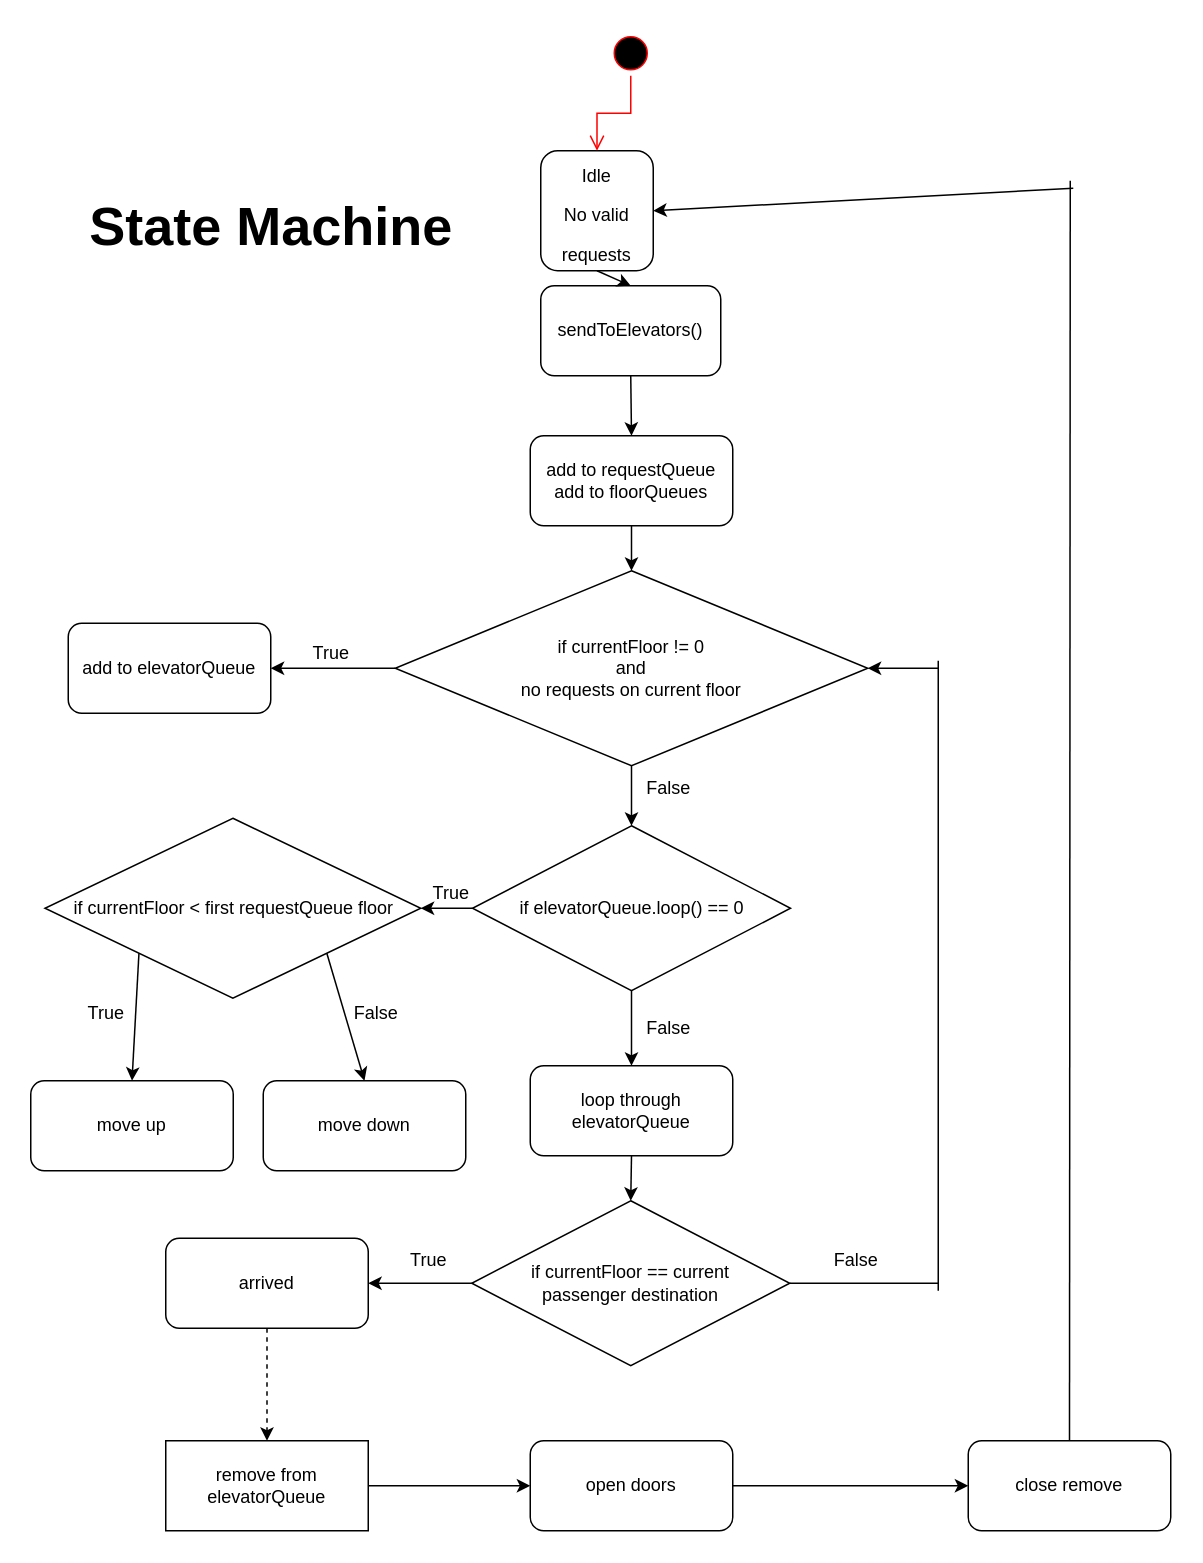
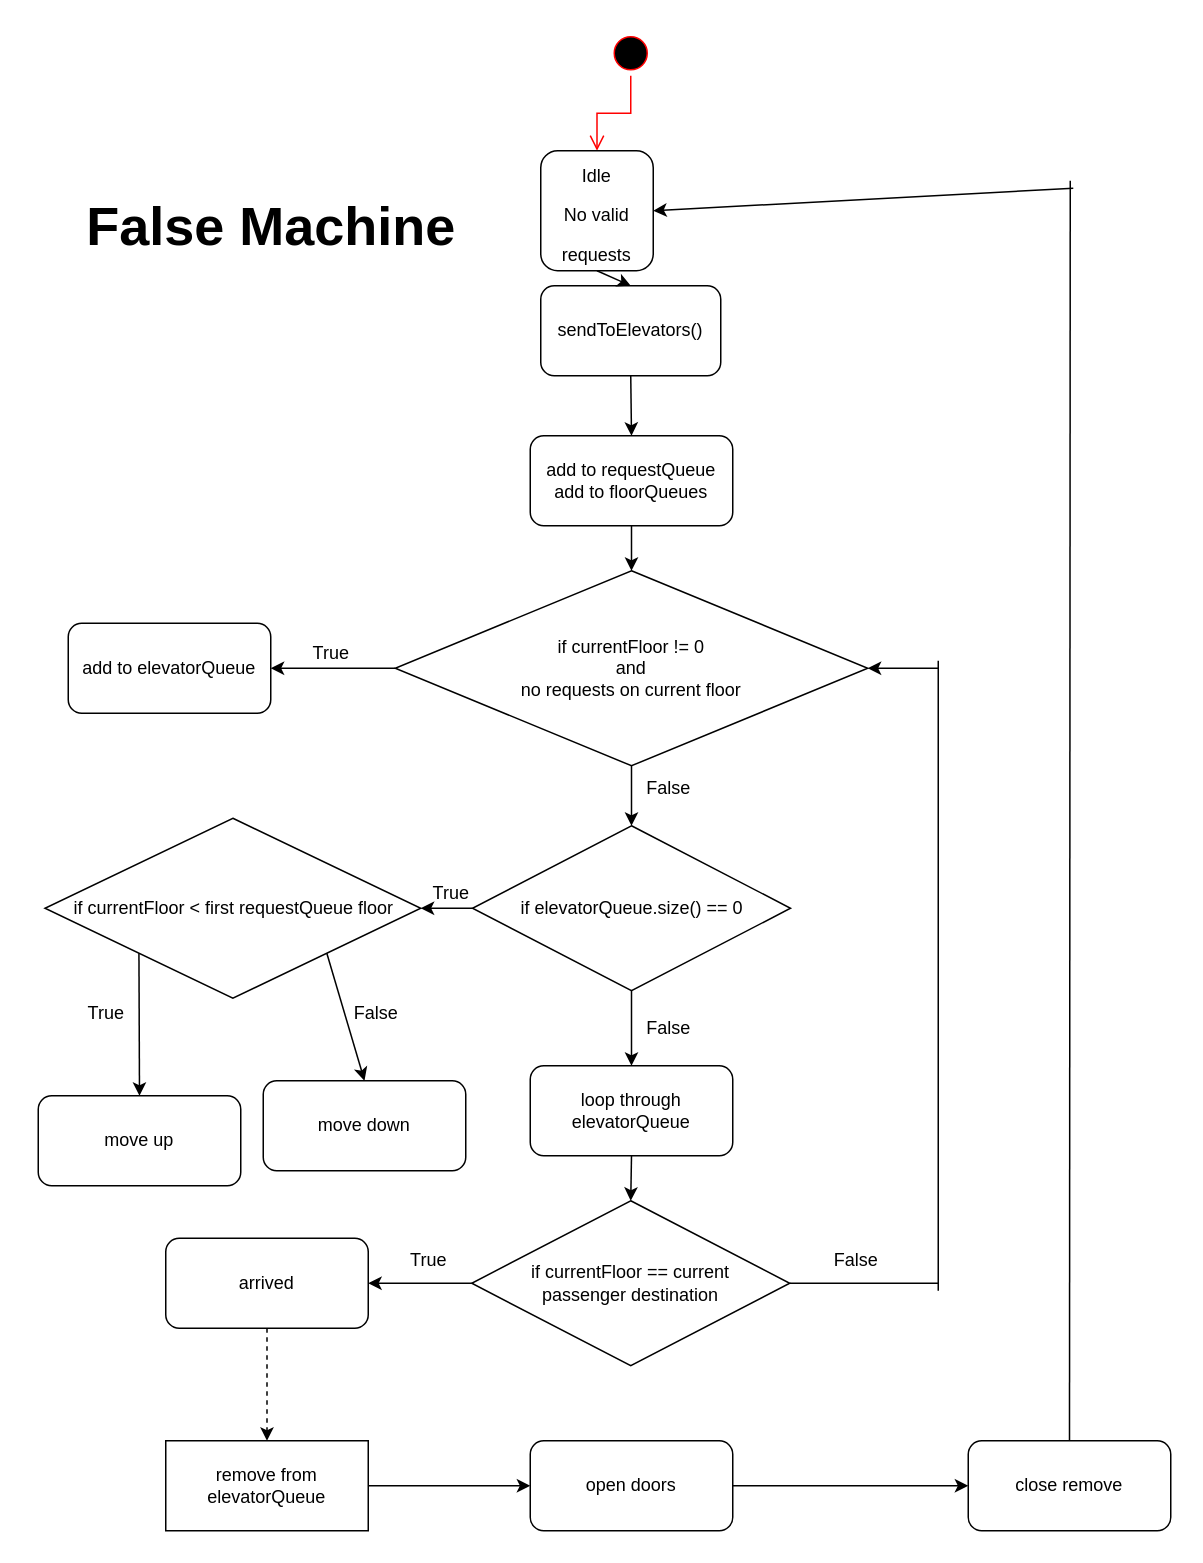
(272, 226) -> (272, 226)
(632, 908) -> (632, 908)
(132, 1126) -> (140, 1141)
